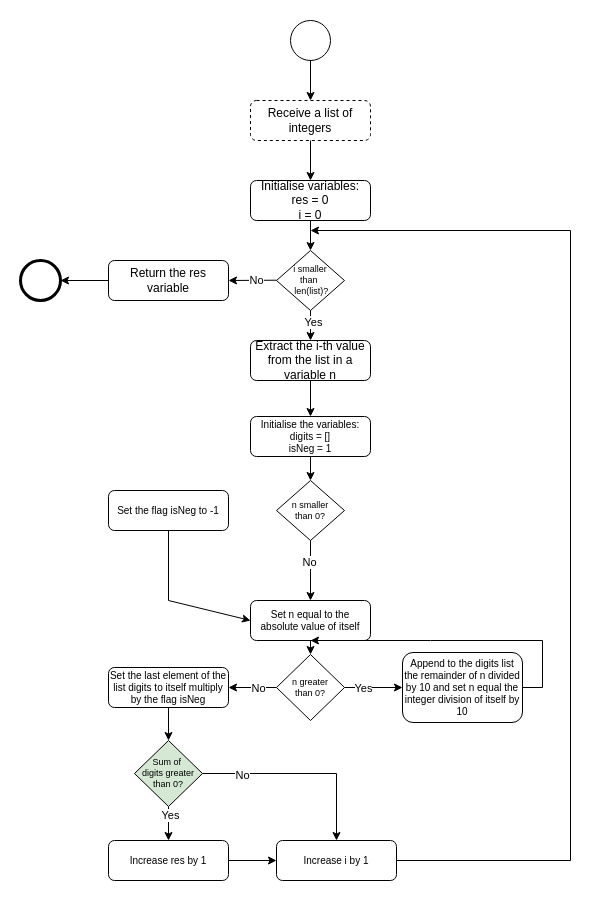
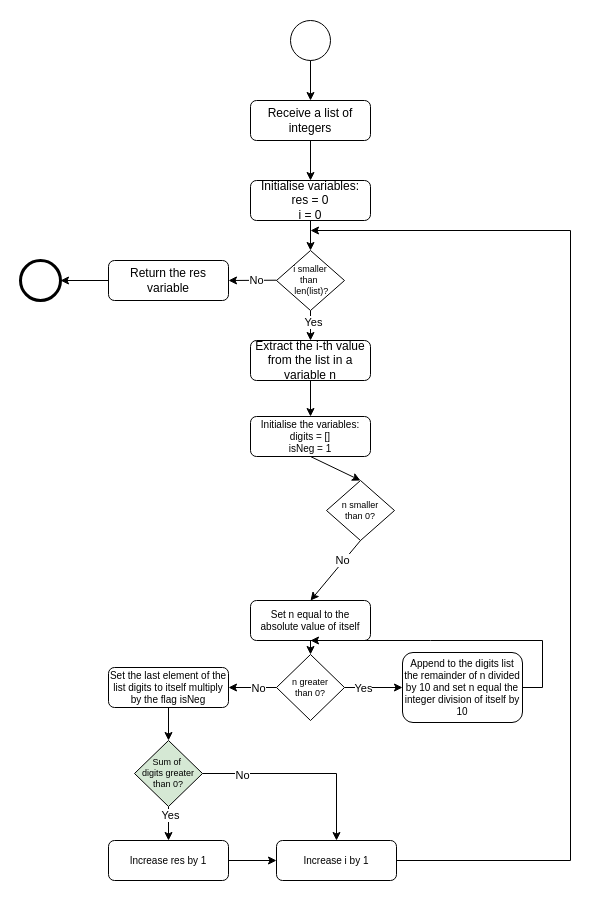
(311, 121) -> (311, 121)
(169, 511) -> none
(311, 511) -> (361, 511)
(172, 601) -> none
